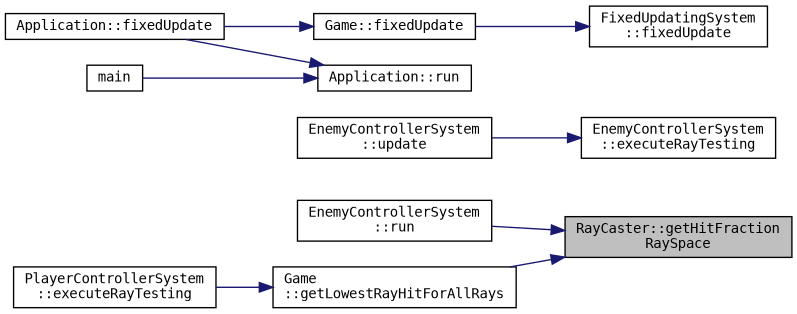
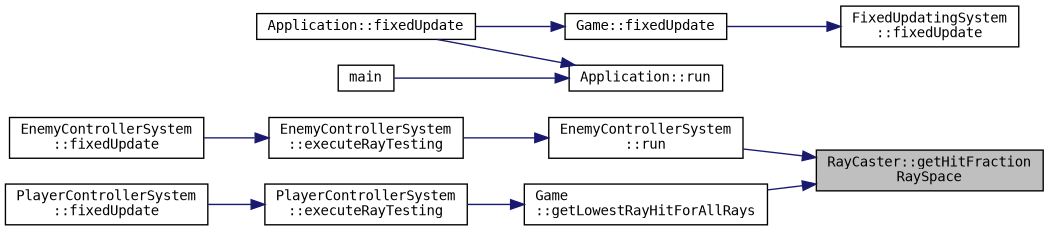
(395, 138) -> (107, 138)
none -> (499, 138)
none -> (107, 204)
